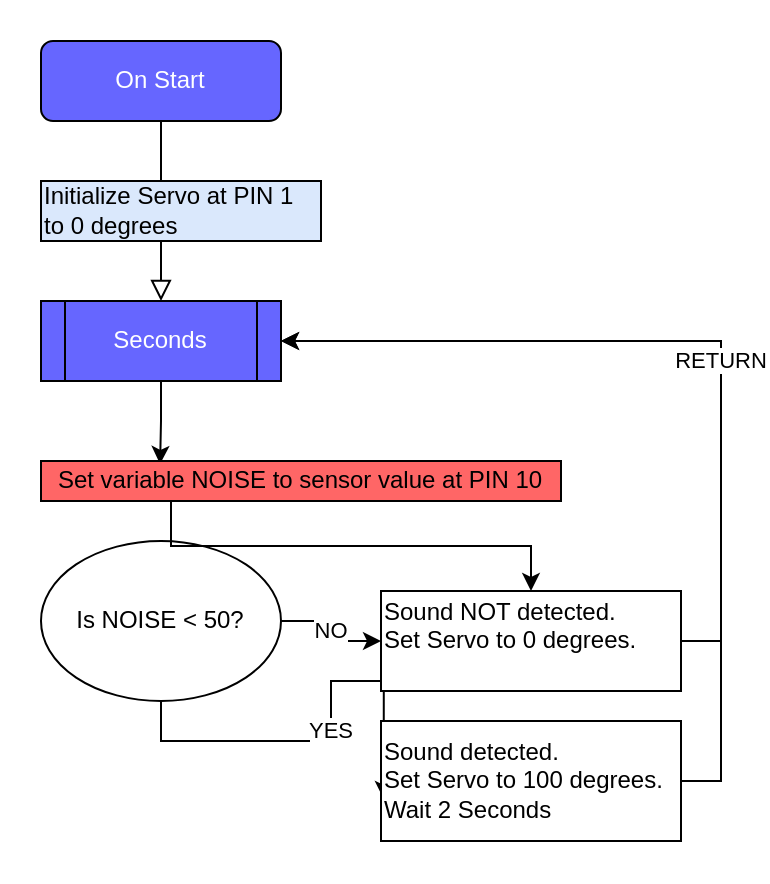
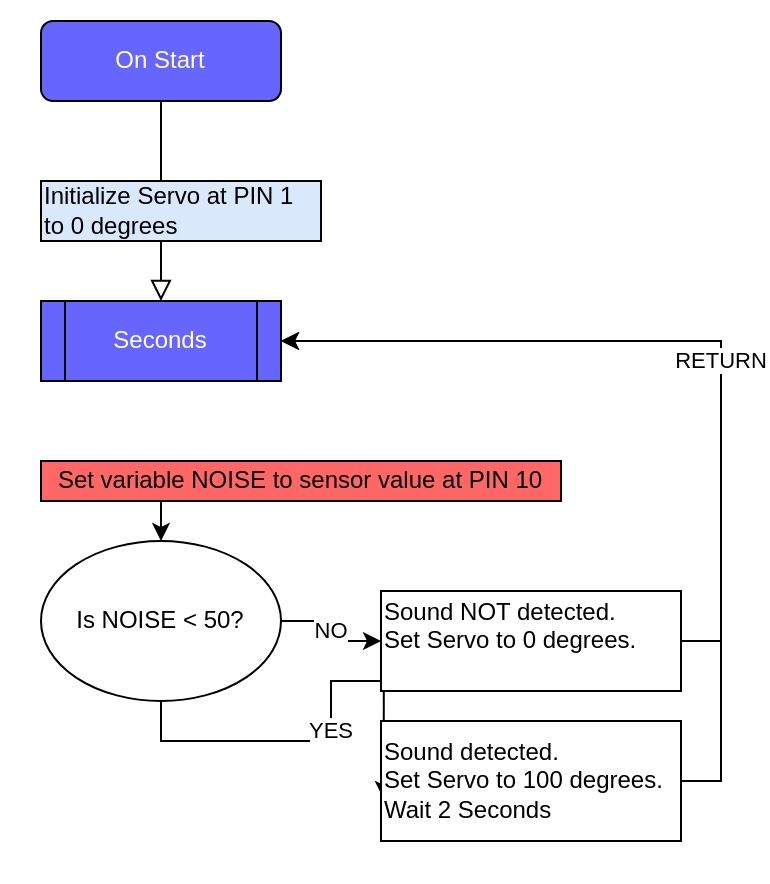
(161, 81) -> (161, 61)
(161, 416) -> none
(344, 546) -> (161, 509)
